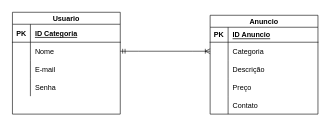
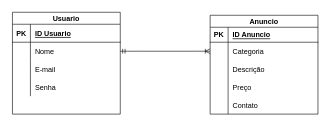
(57, 34) -> (53, 34)
